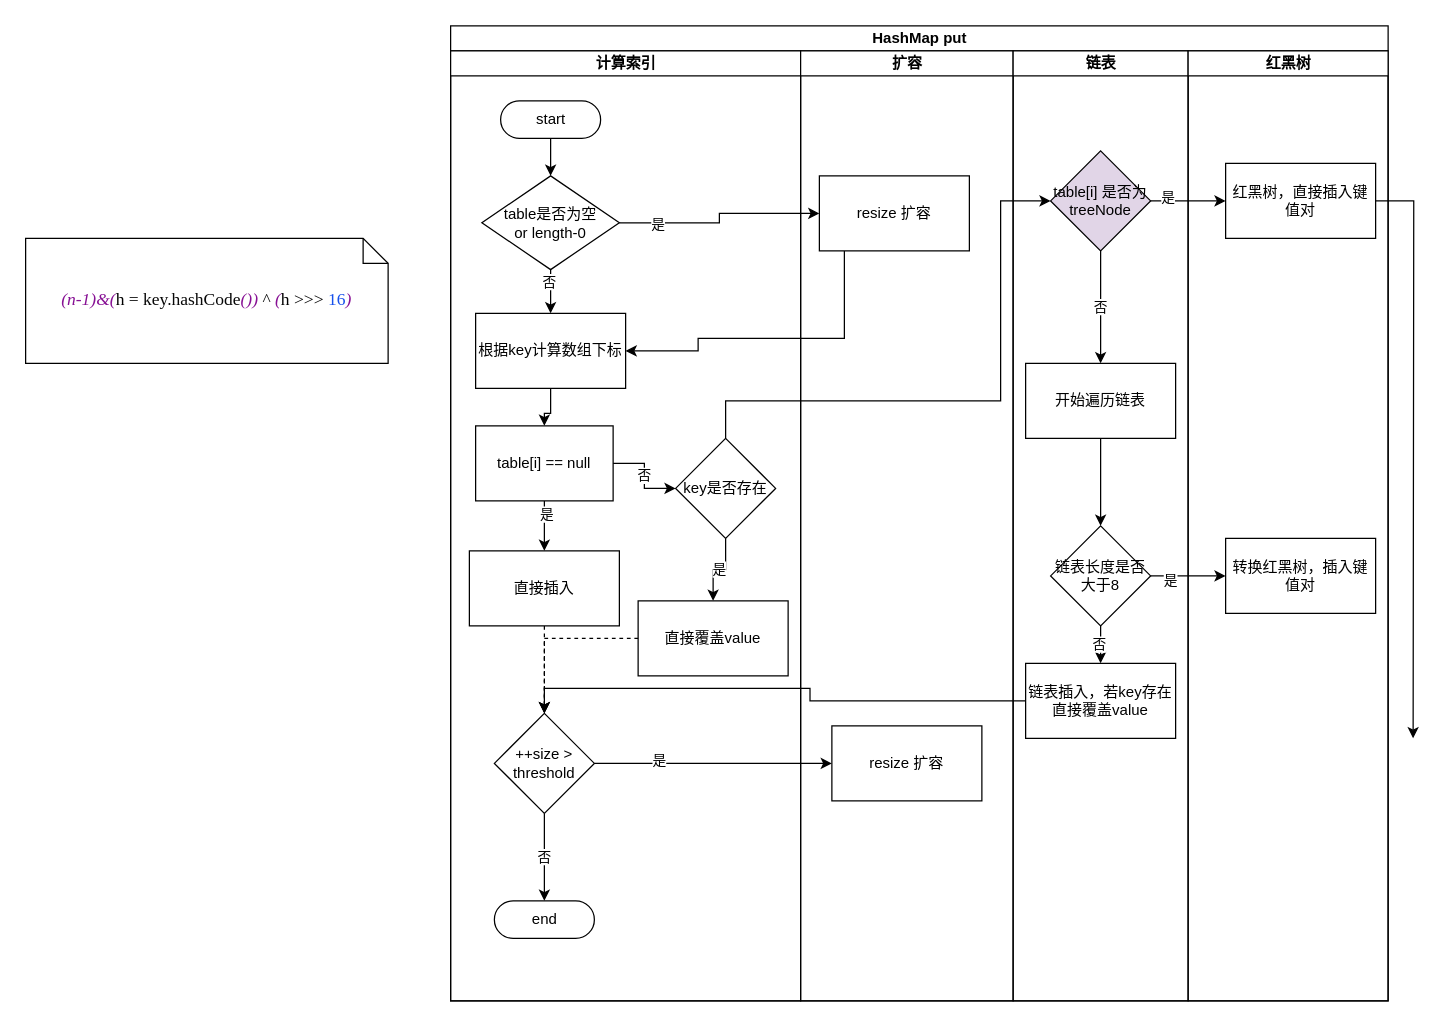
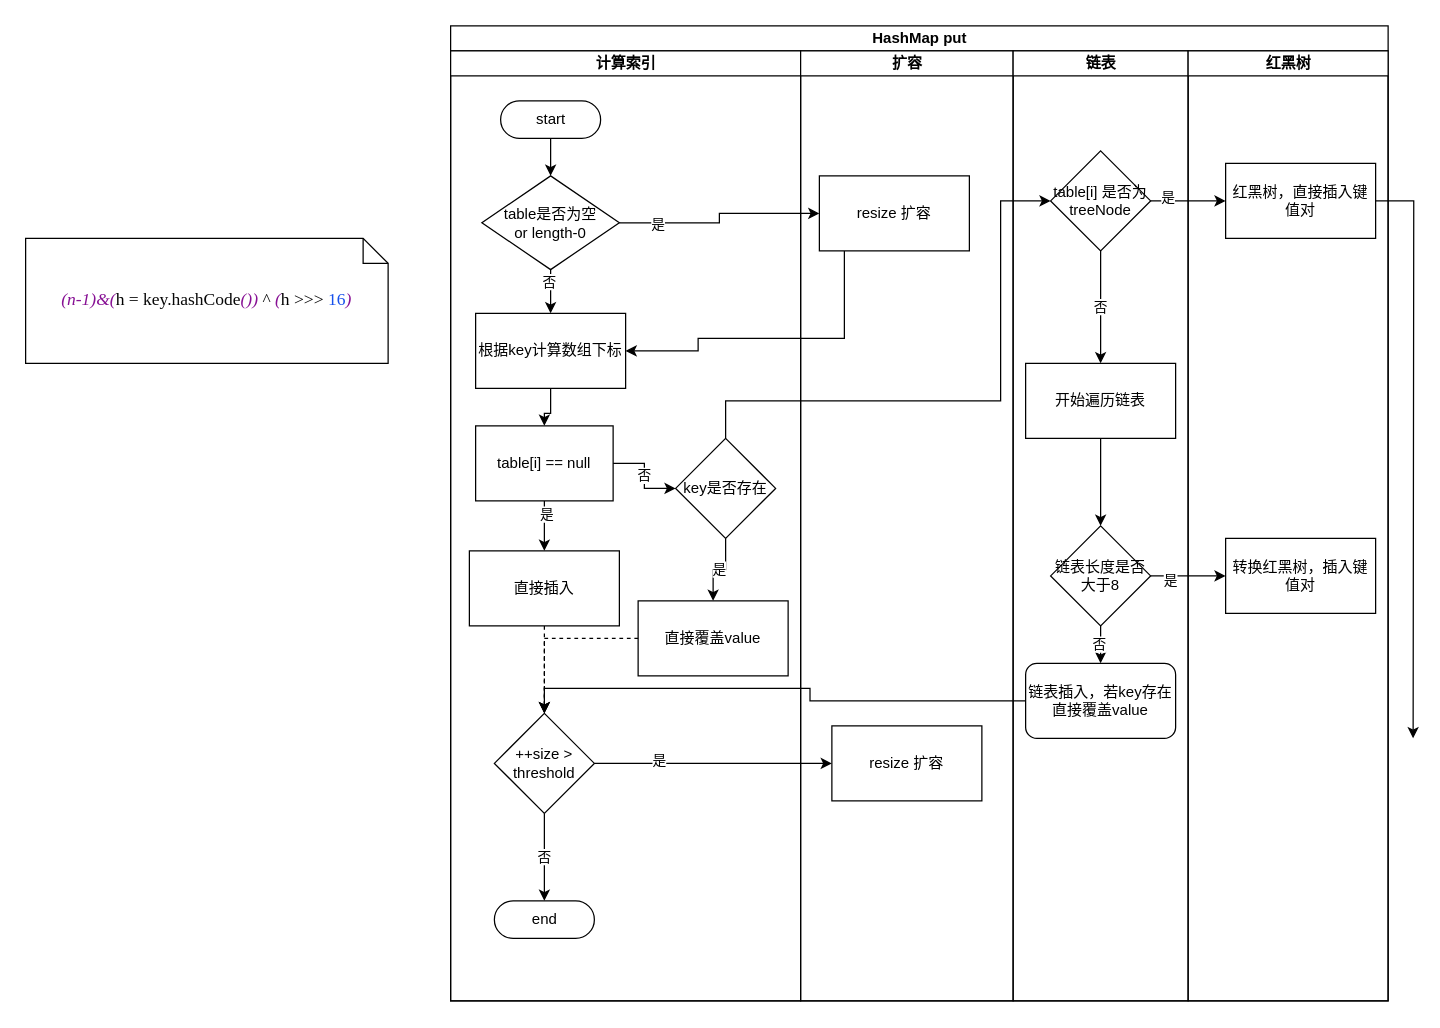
(1101, 201) -> (1101, 201)
(1101, 701) -> (1101, 701)
